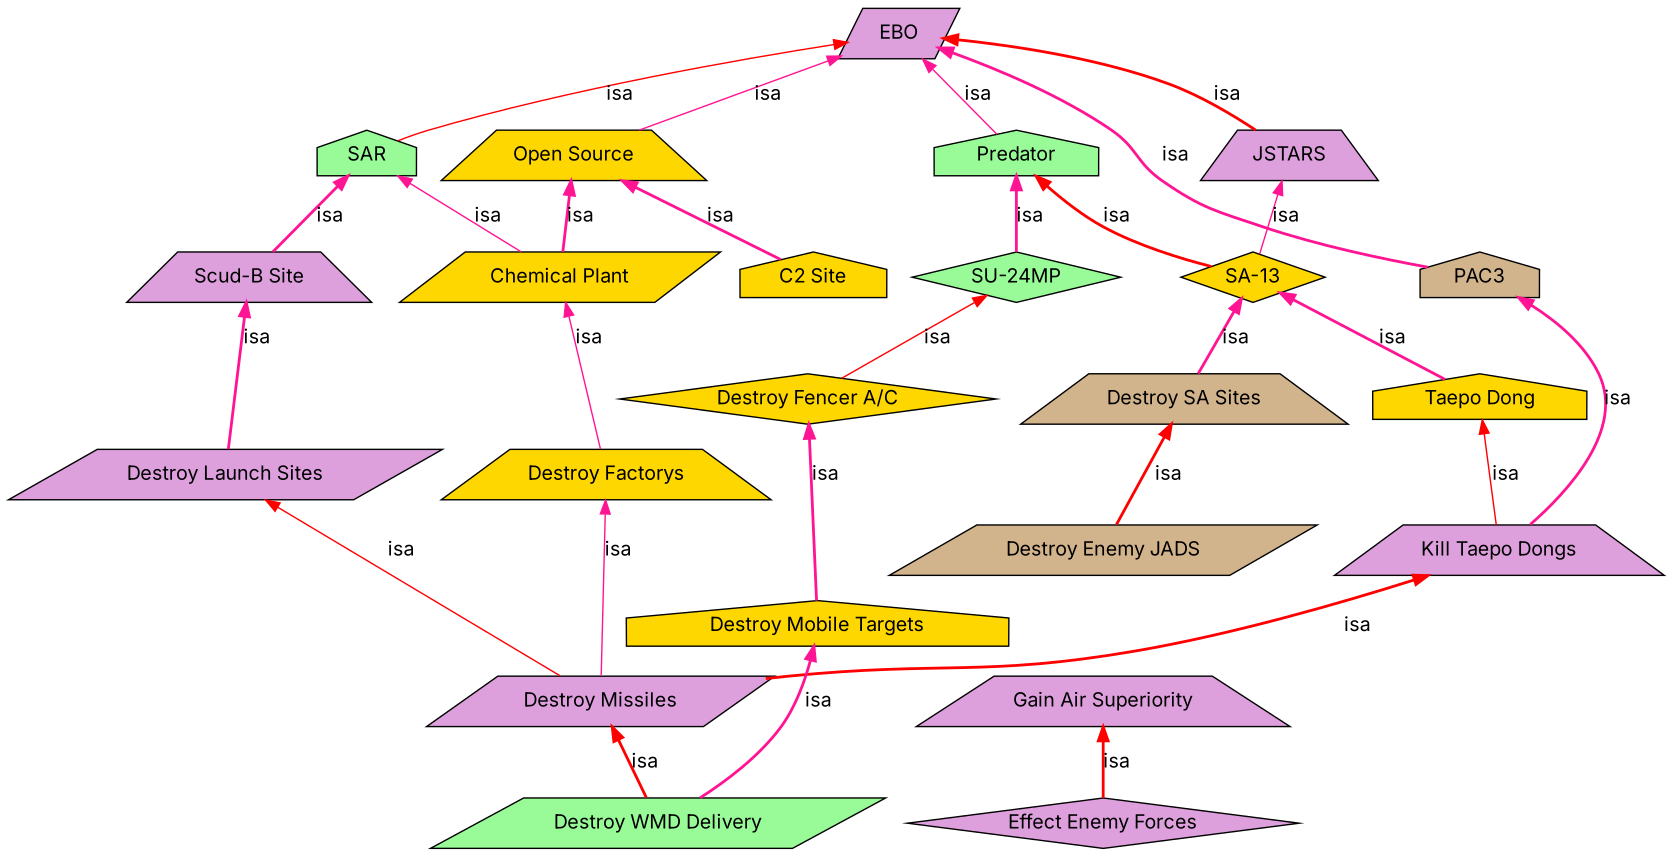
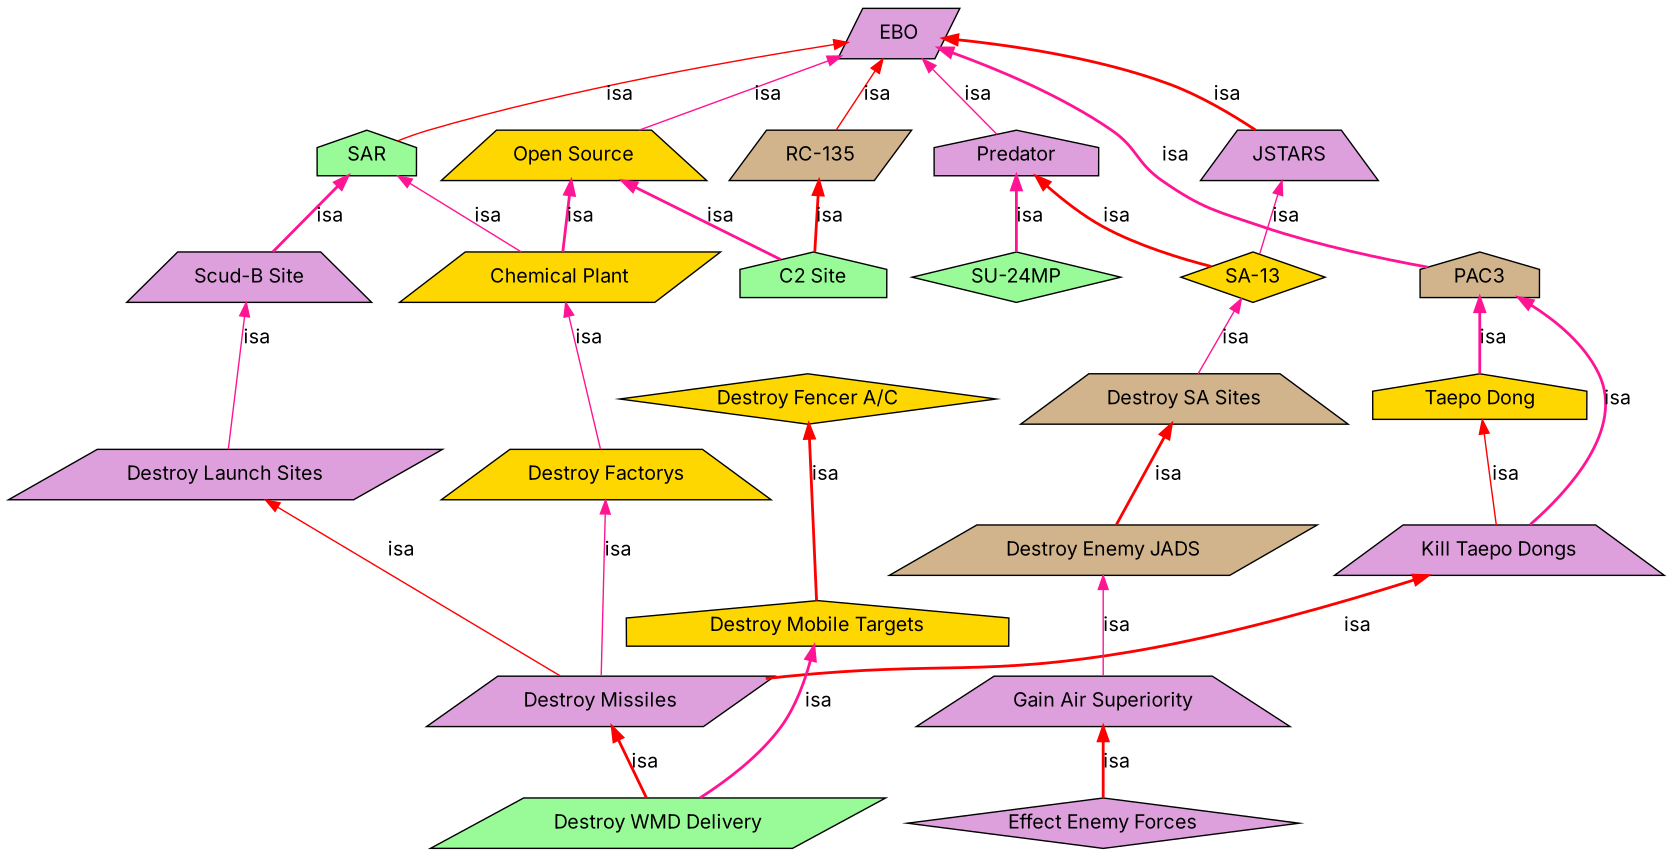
none -> (820, 155)
(1016, 155) -> (1016, 155)
(813, 277) -> (813, 277)
(1369, 339) -> (1480, 343)
(908, 340) -> none
(1216, 342) -> (1216, 342)
(236, 383) -> (236, 383)
(813, 520) -> (813, 520)
none -> (1103, 633)
